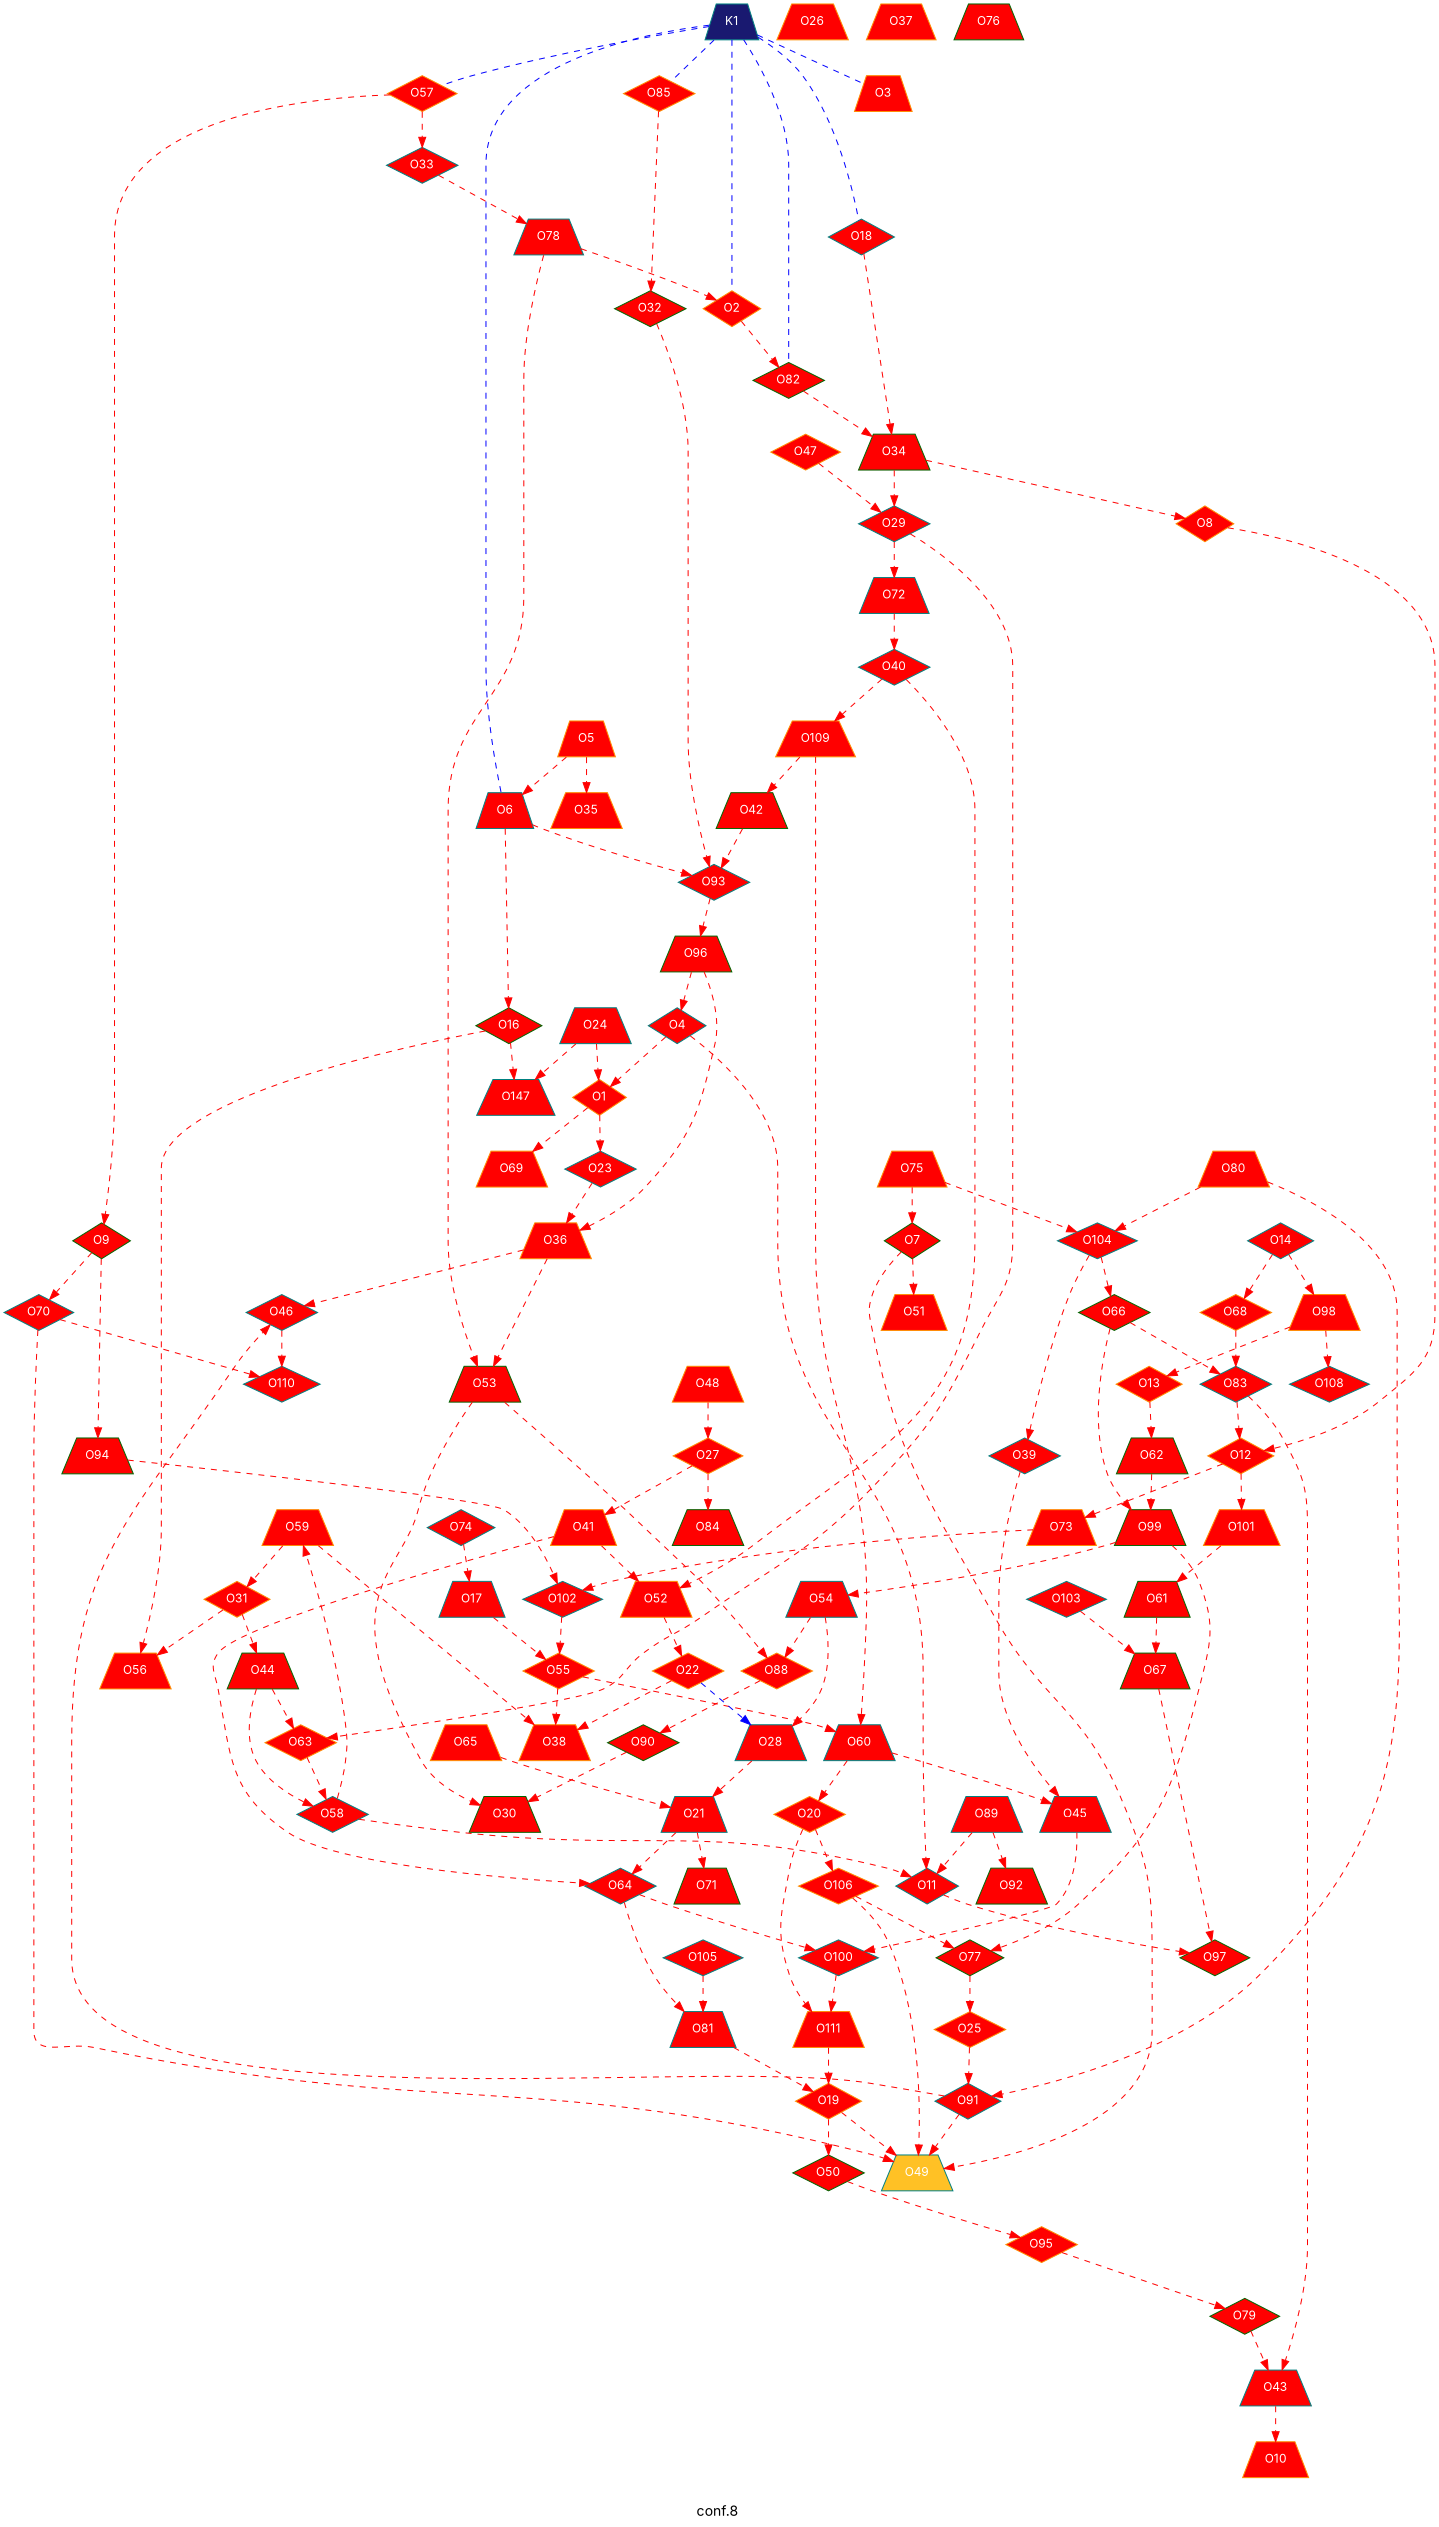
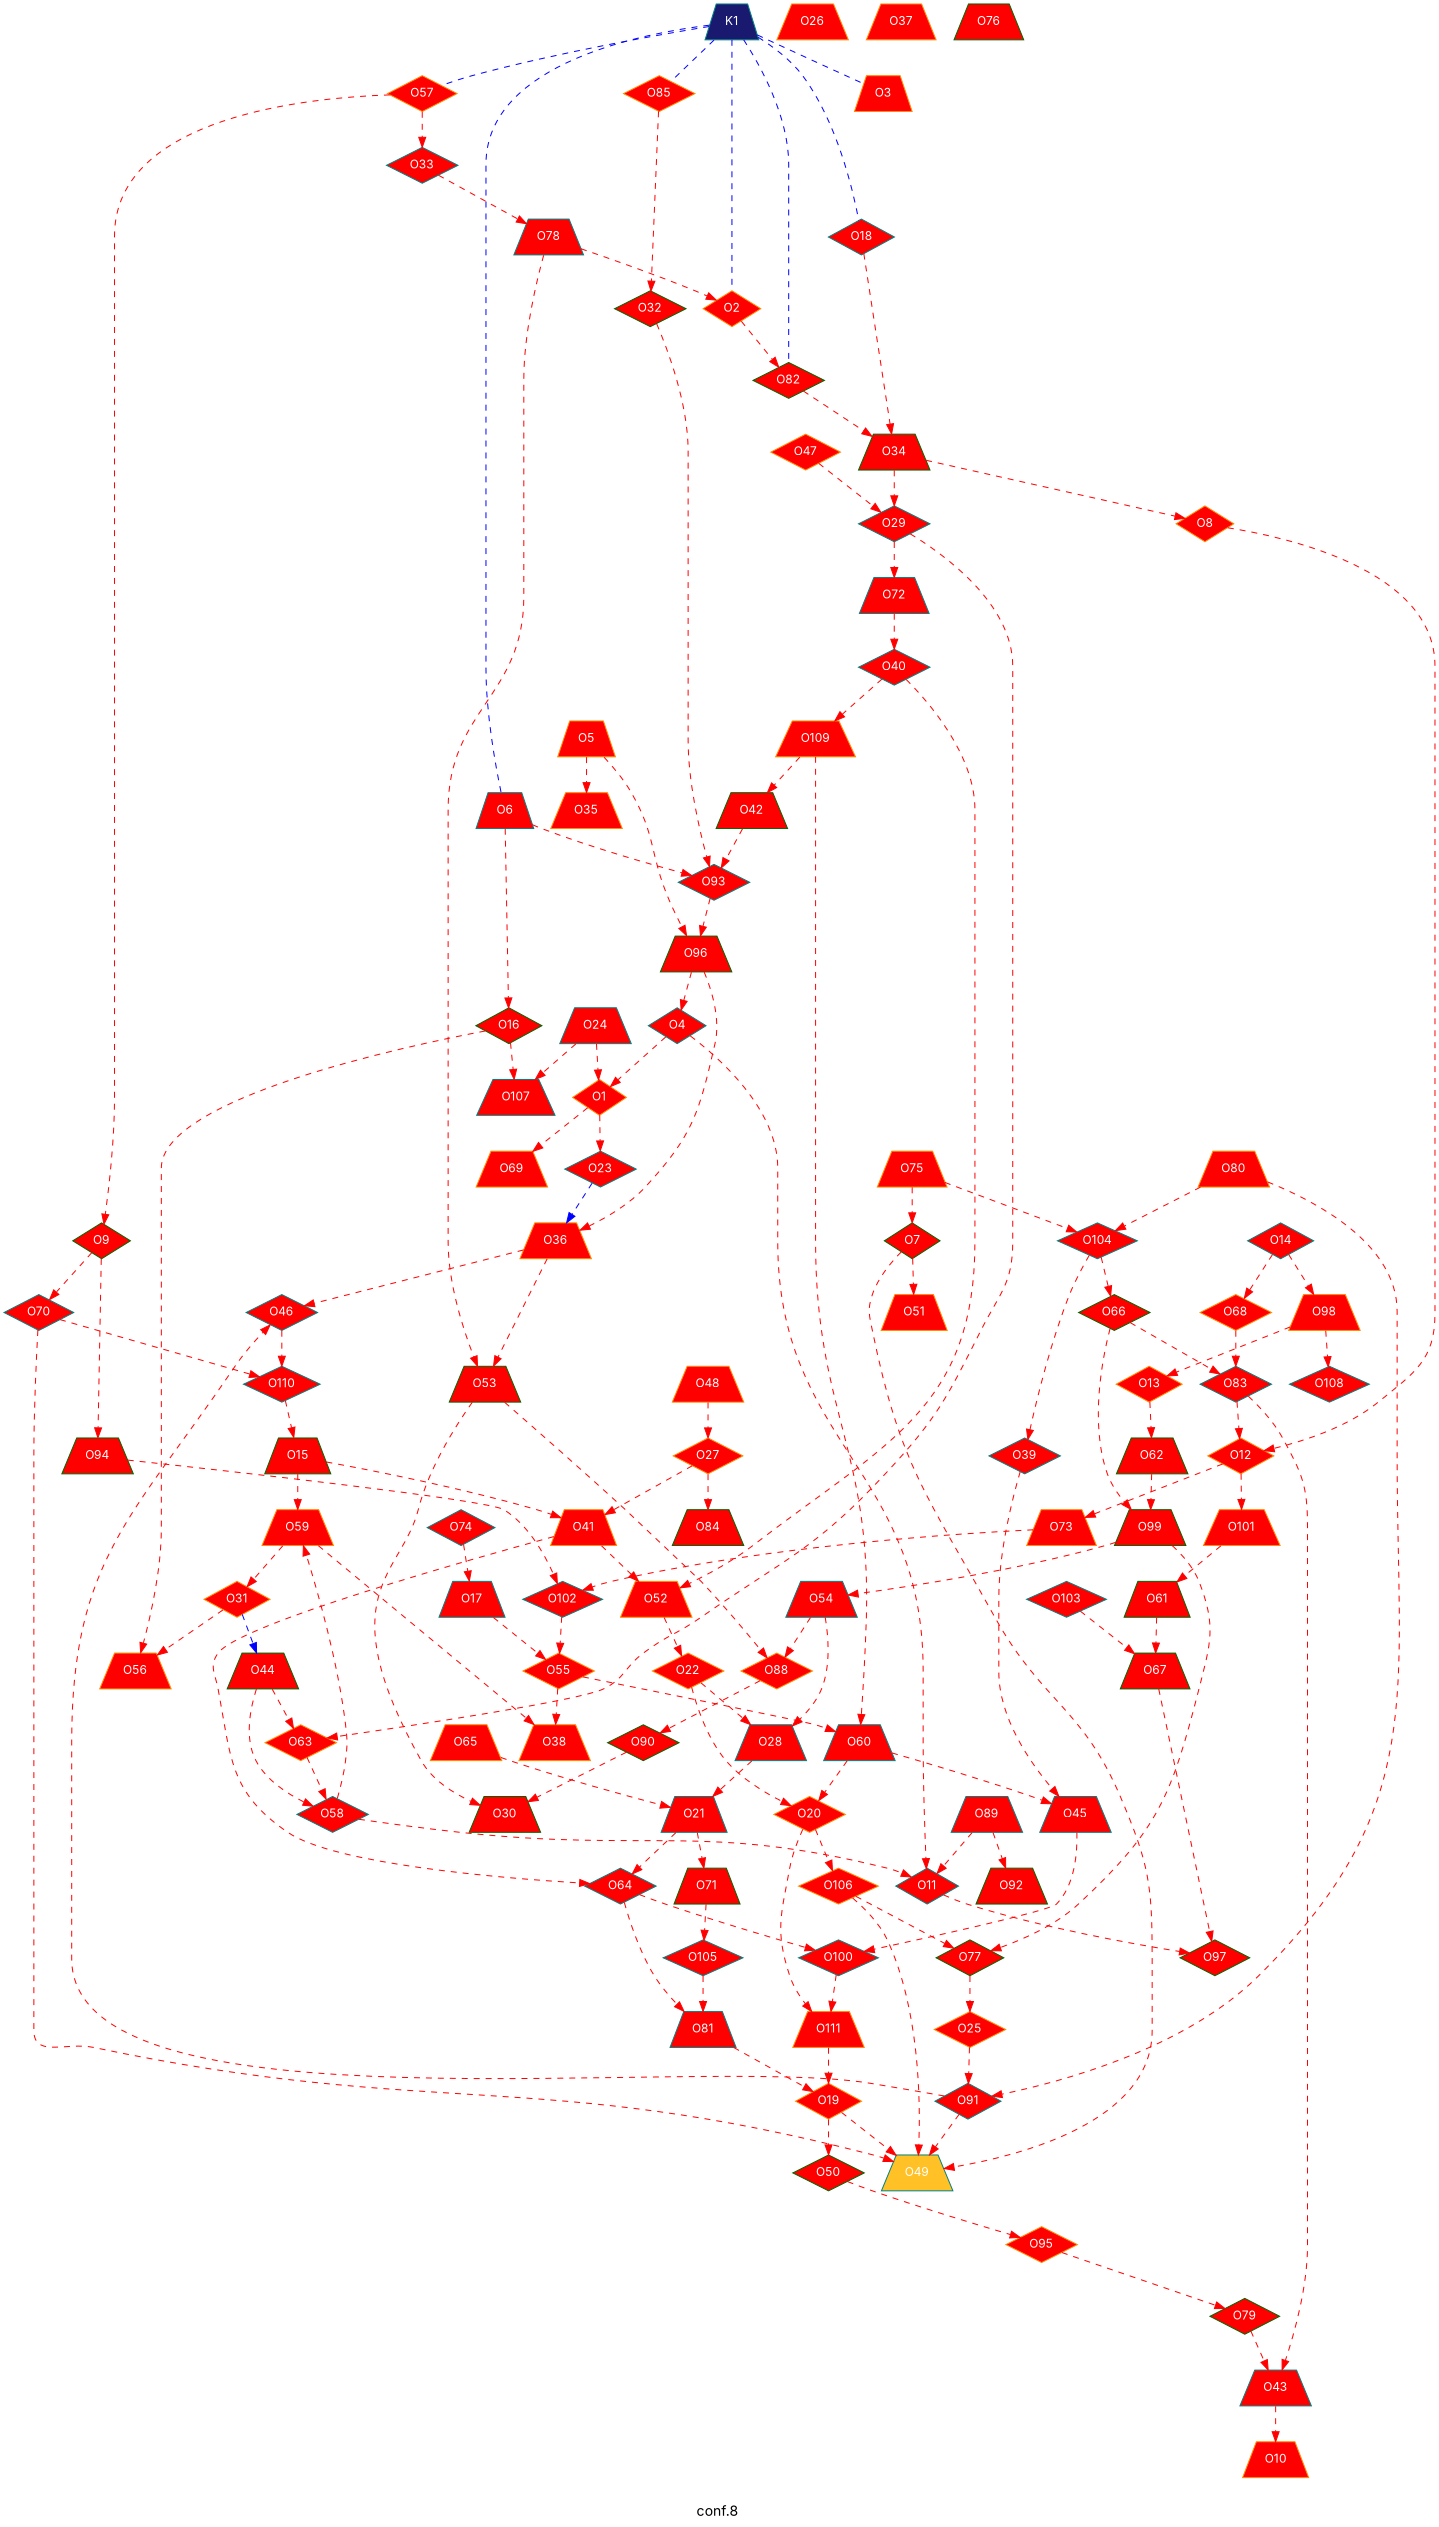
(548, 773) -> (650, 838)
(516, 1097) -> (516, 1097)
(582, 1199) -> (582, 1199)
none -> (298, 1456)
(247, 1628) -> (247, 1628)
(717, 1696) -> (717, 1696)
(629, 1703) -> (722, 1756)
none -> (706, 1911)
